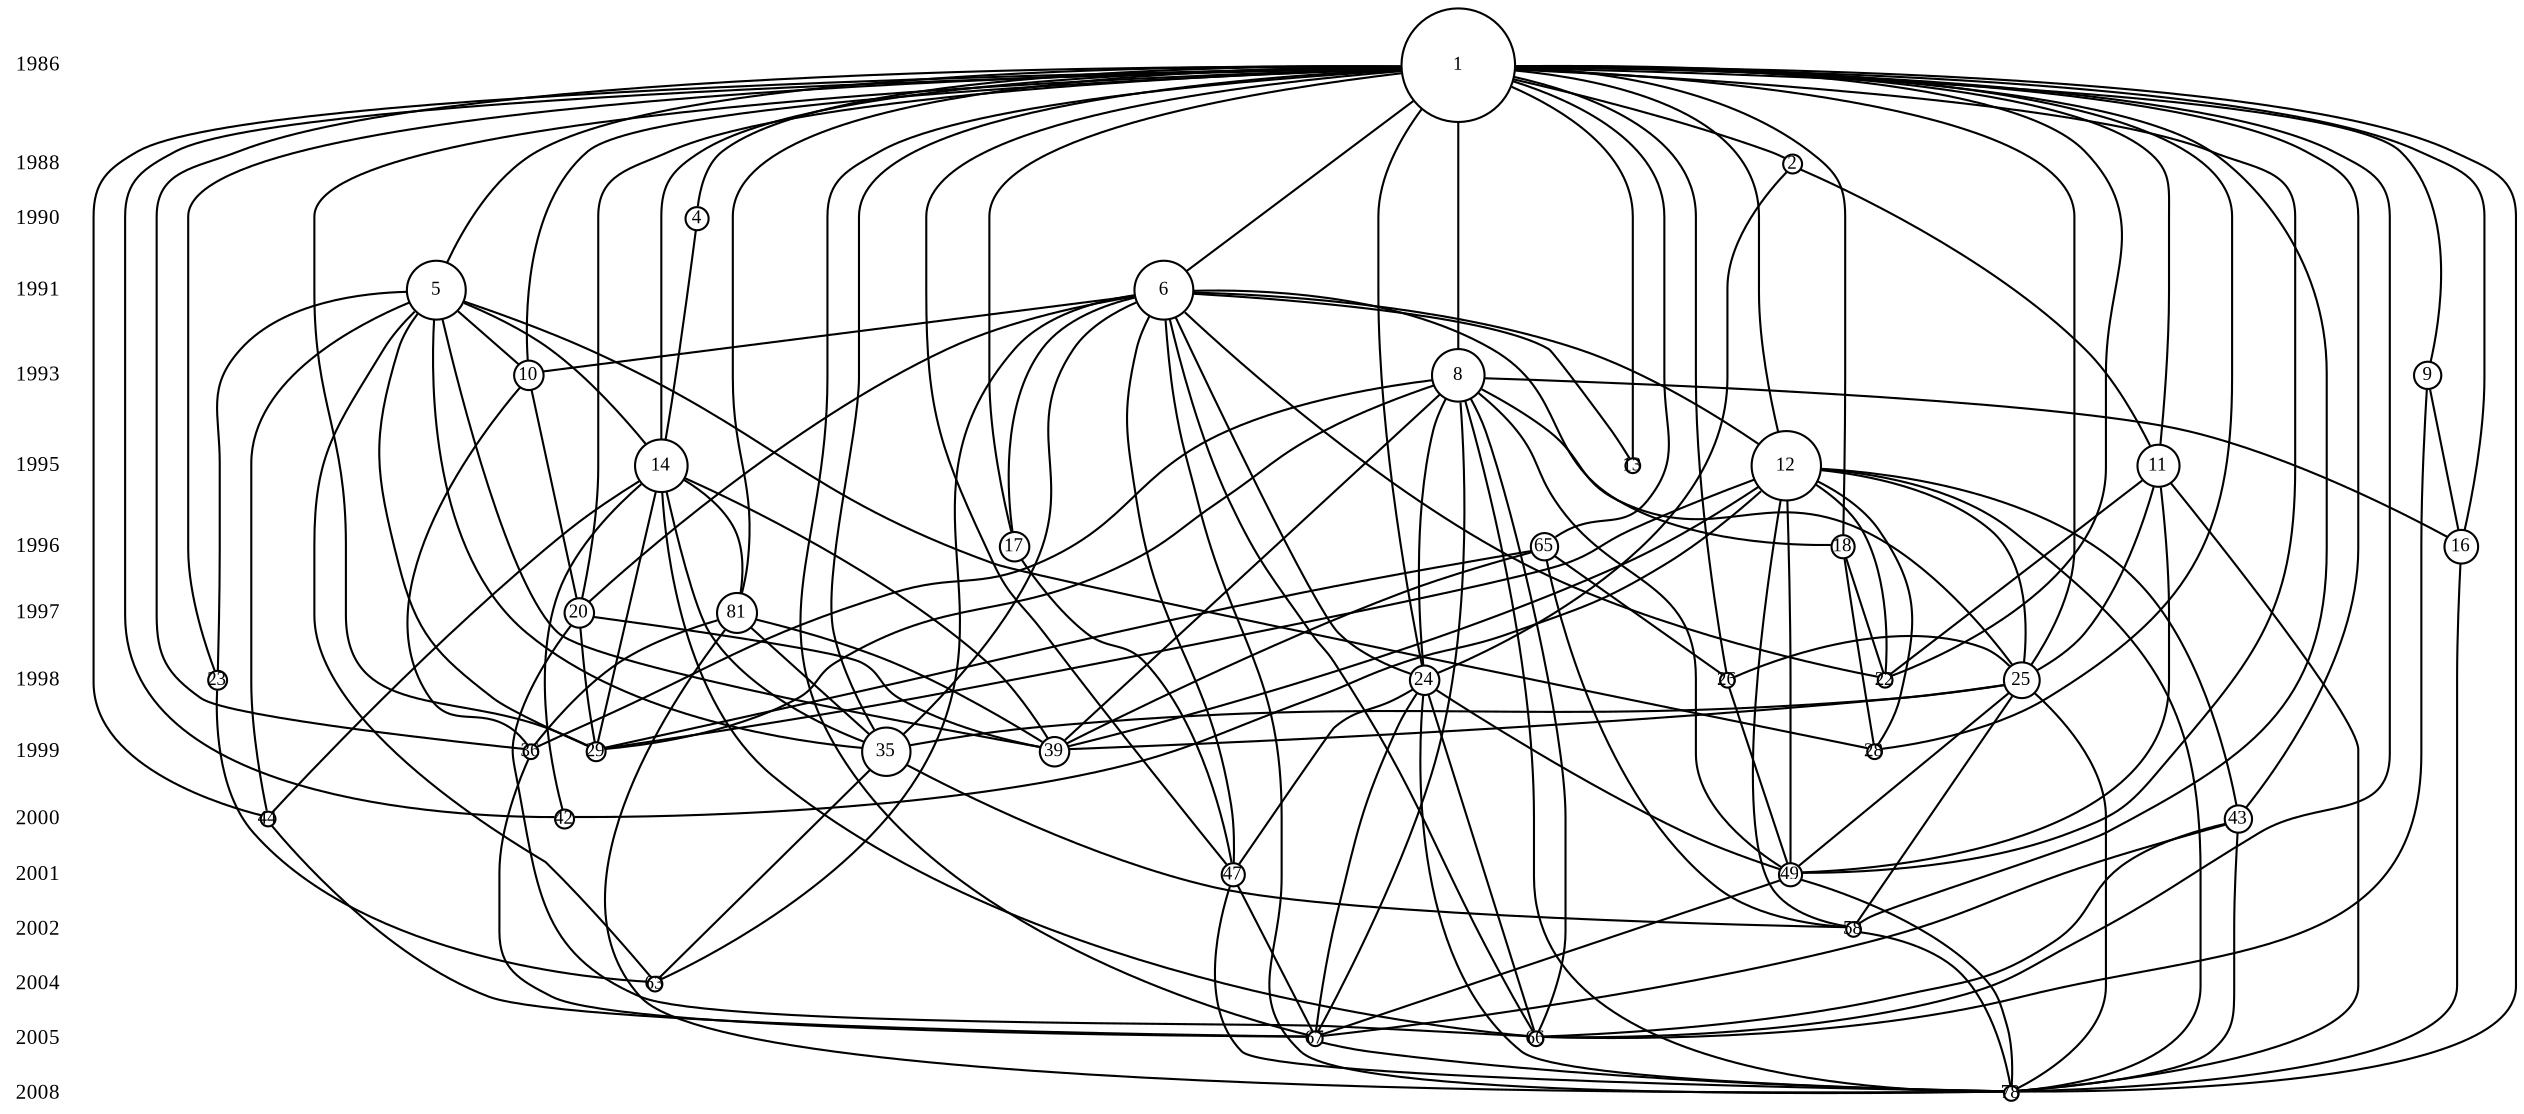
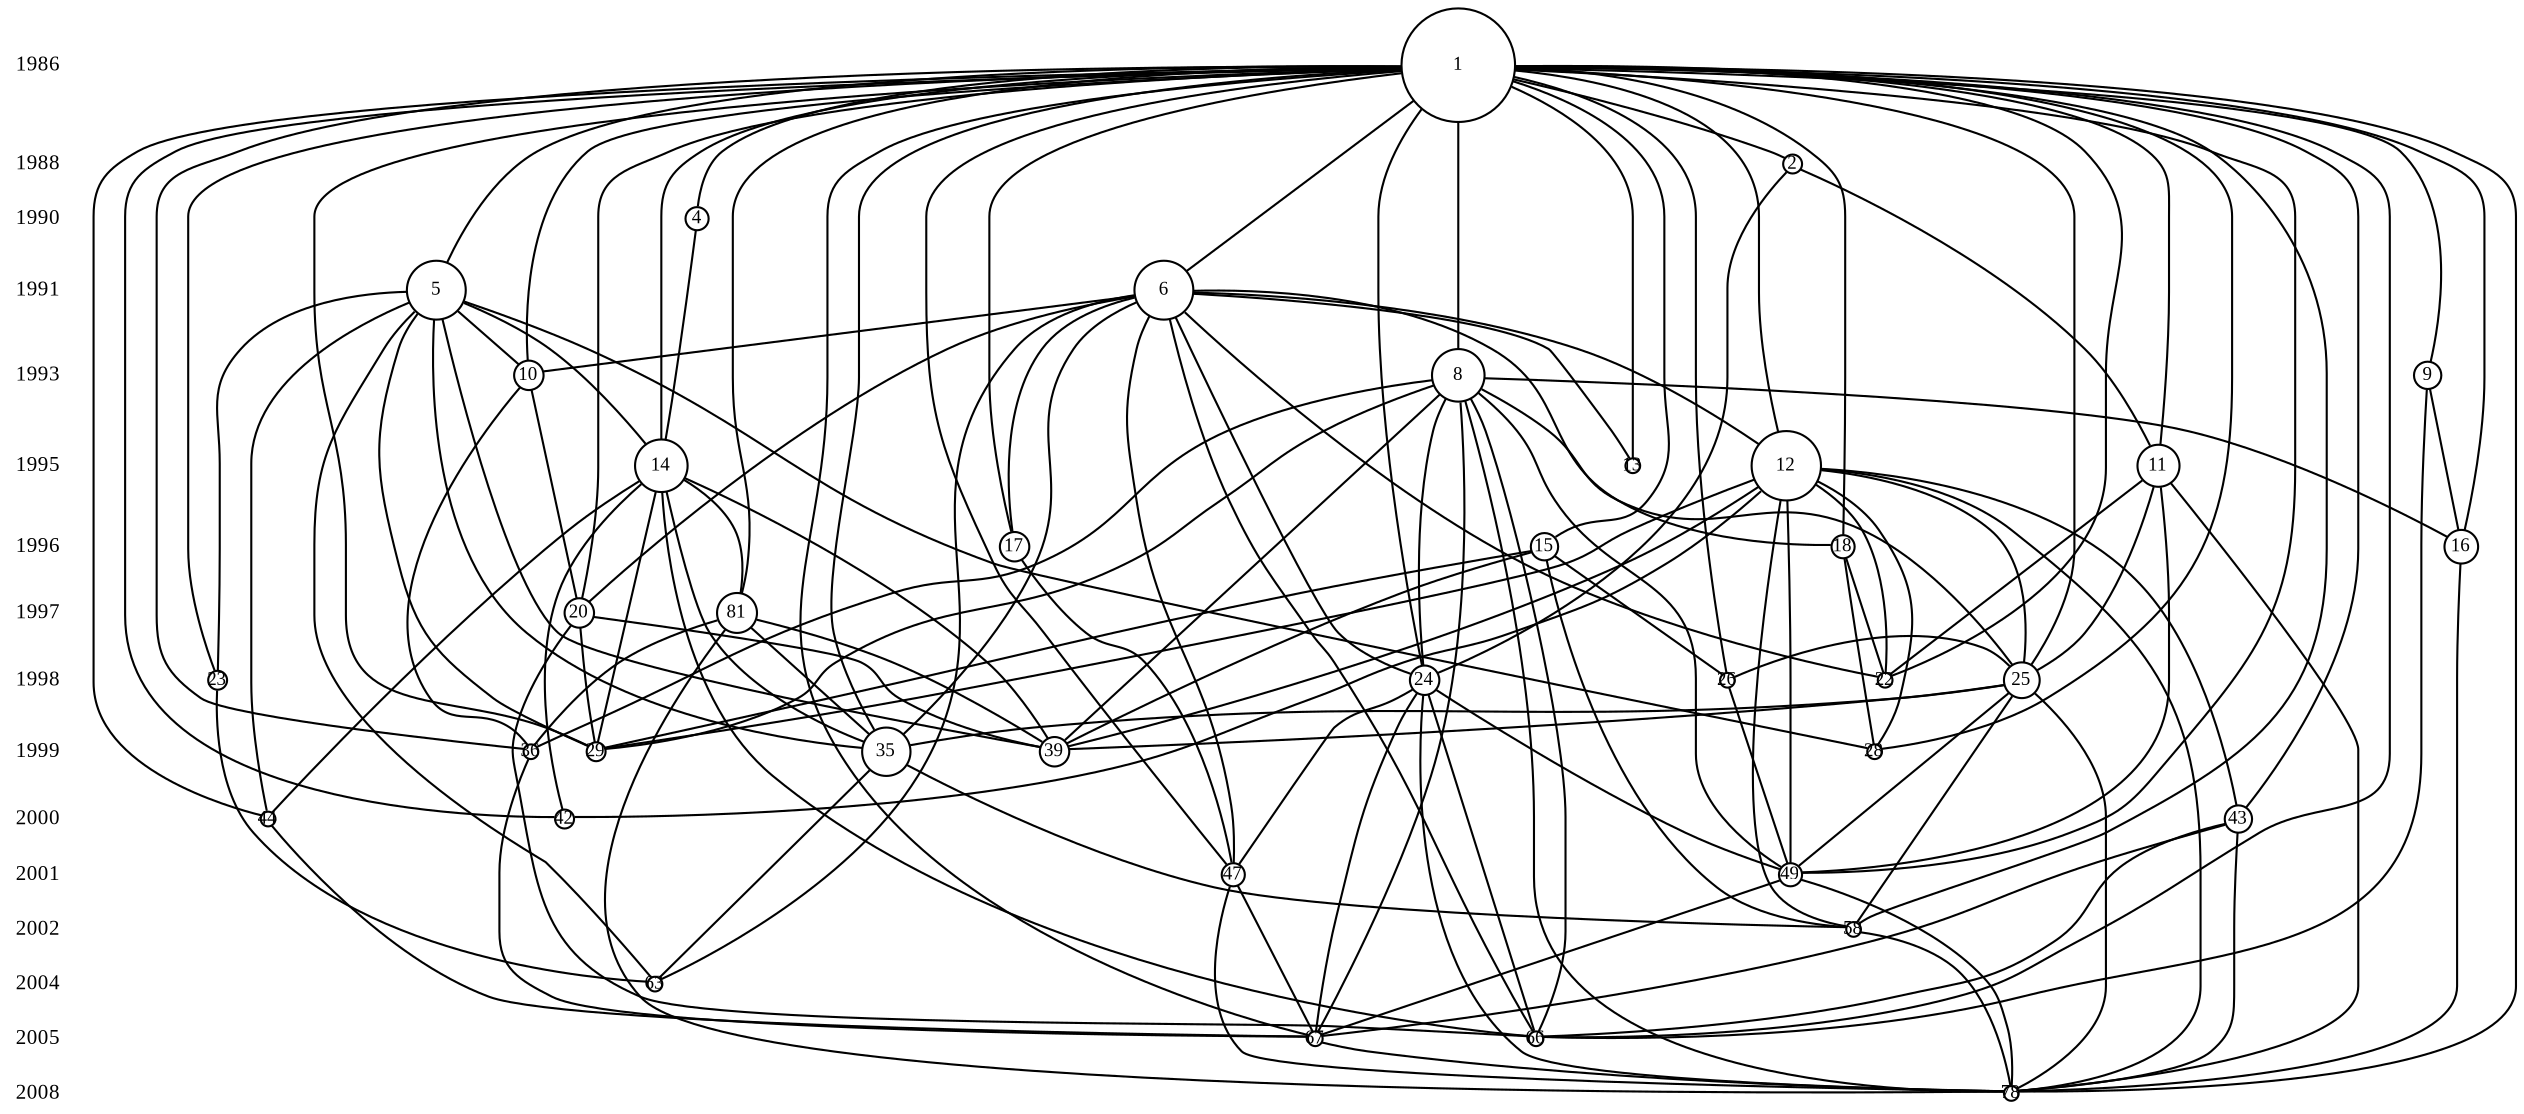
(1544, 547) -> (1544, 547)
(1277, 926) -> none
